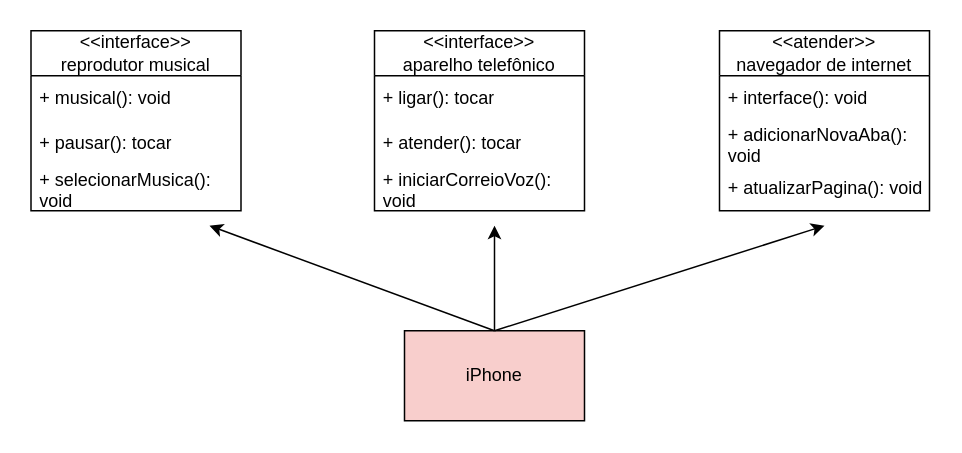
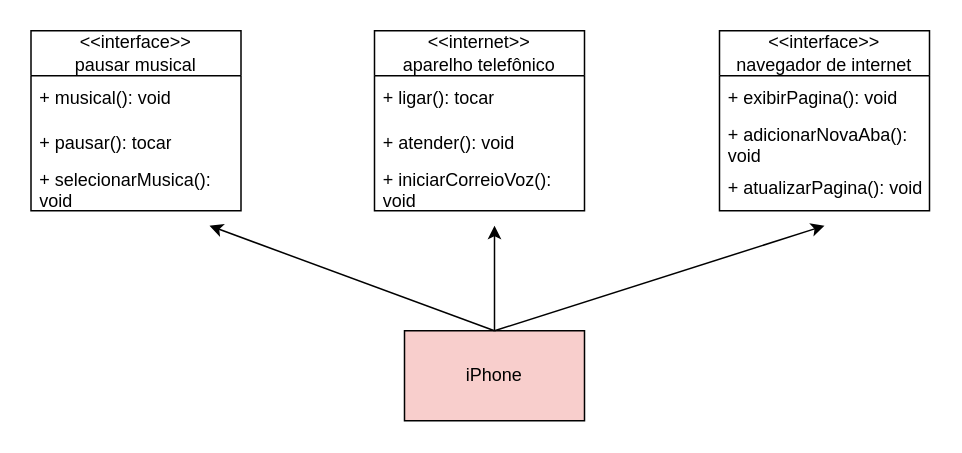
(136, 53) -> (136, 53)
(479, 53) -> (479, 53)
(824, 53) -> (824, 53)
(812, 98) -> (823, 98)
(467, 143) -> (460, 143)
